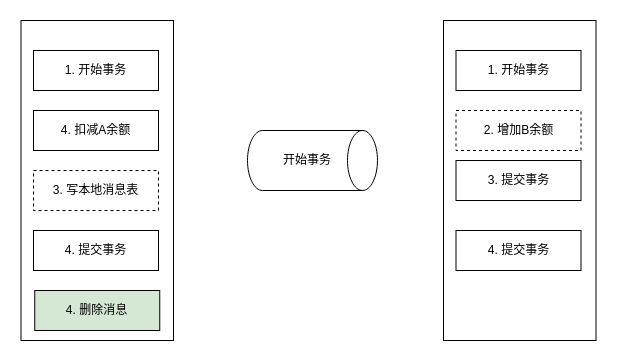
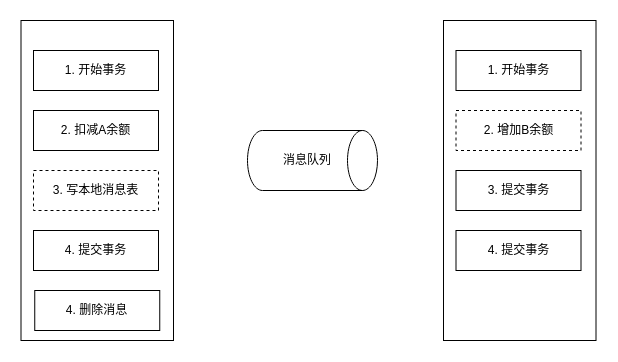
(96, 131) -> (96, 131)
(308, 161) -> (308, 161)
(519, 181) -> (519, 191)
(97, 311) -> (97, 311)
